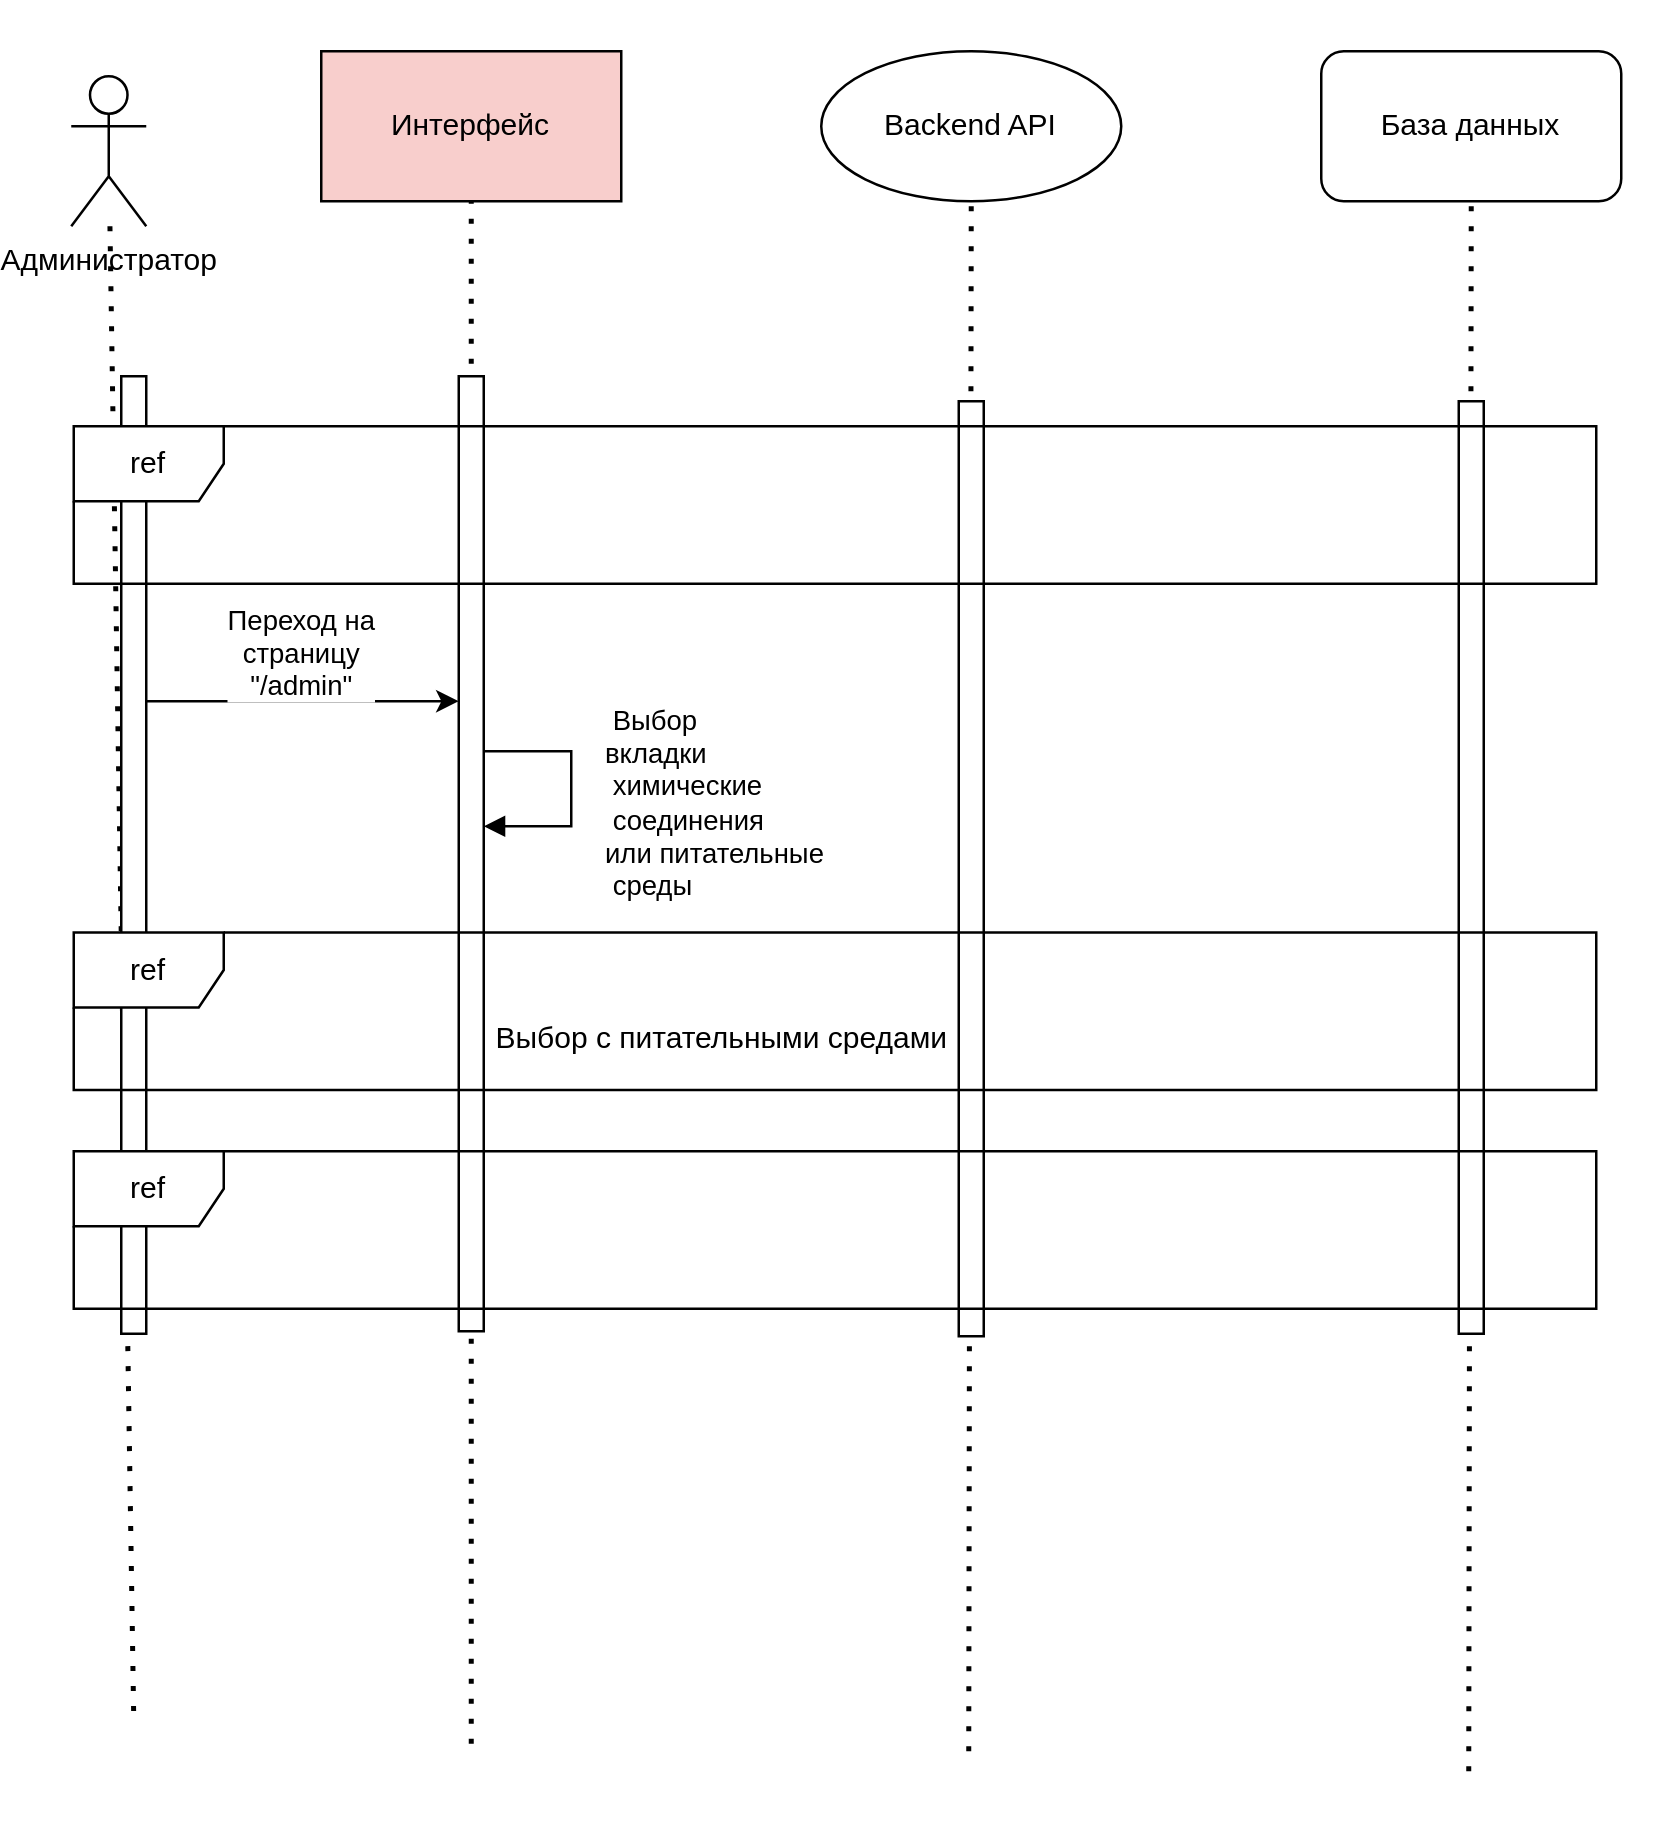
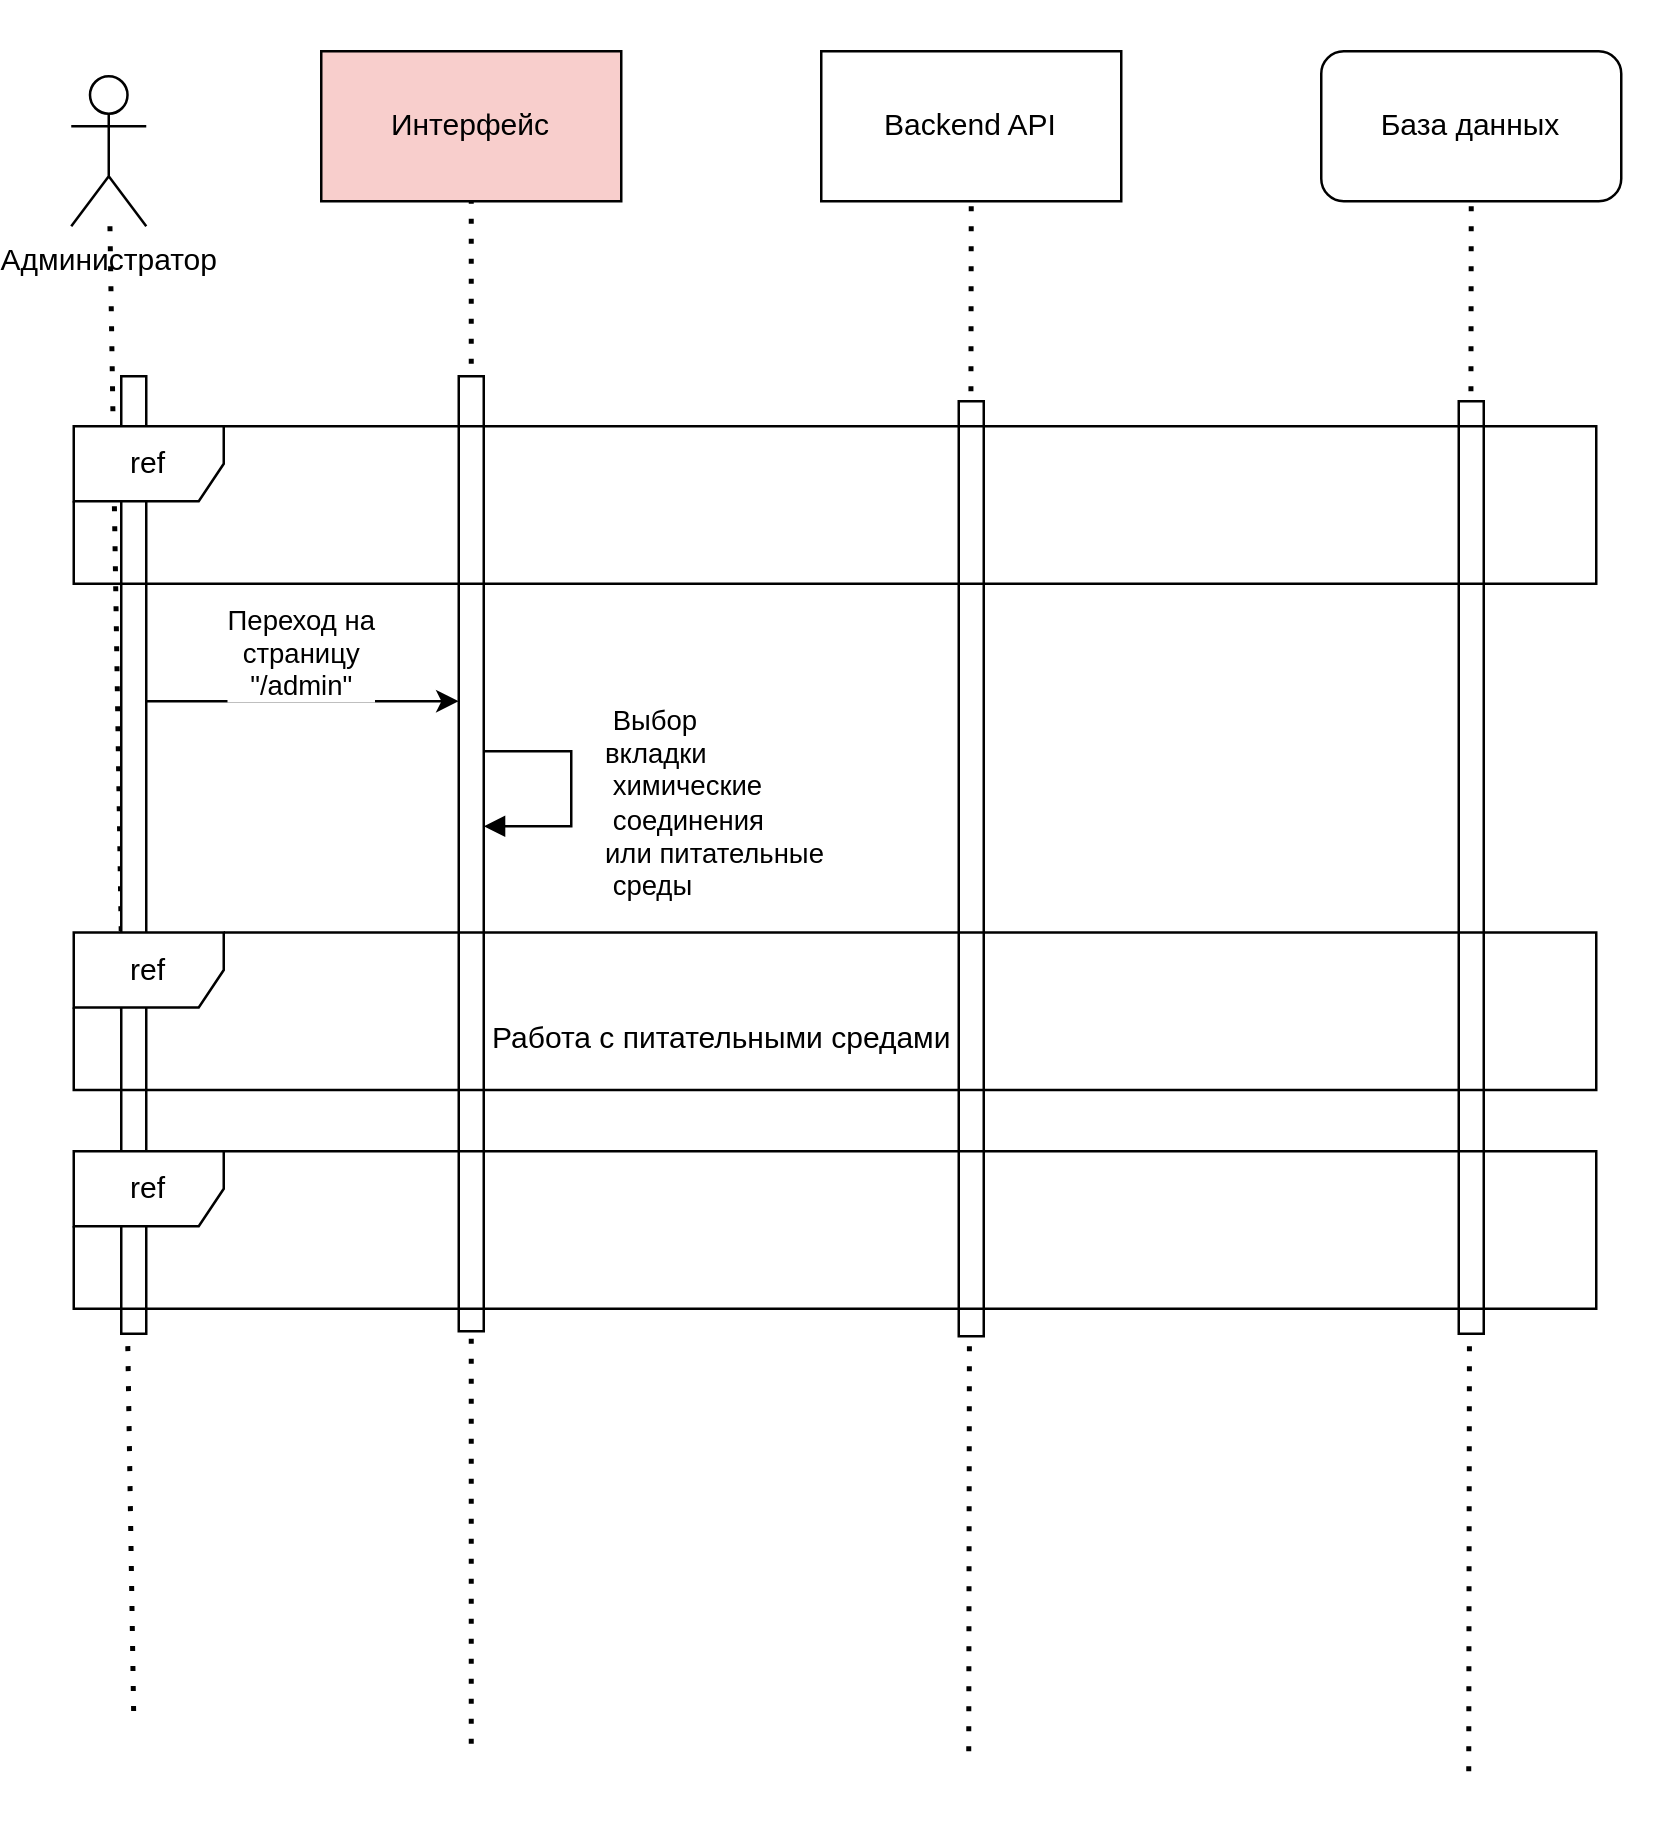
(971, 126) -> (971, 126)
(723, 1039) -> (723, 1039)
